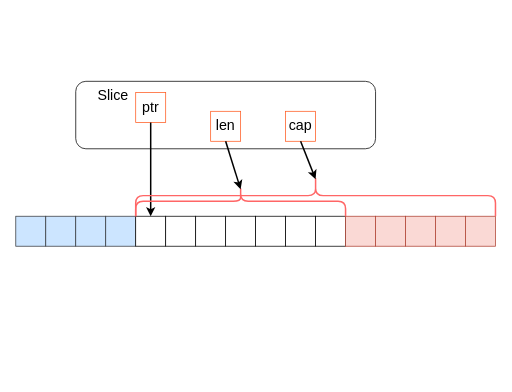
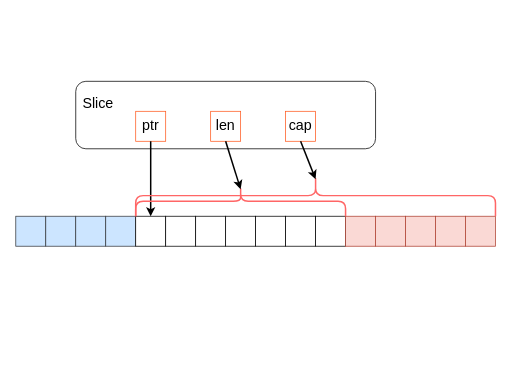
(113, 96) -> (98, 104)
(150, 108) -> (150, 126)
